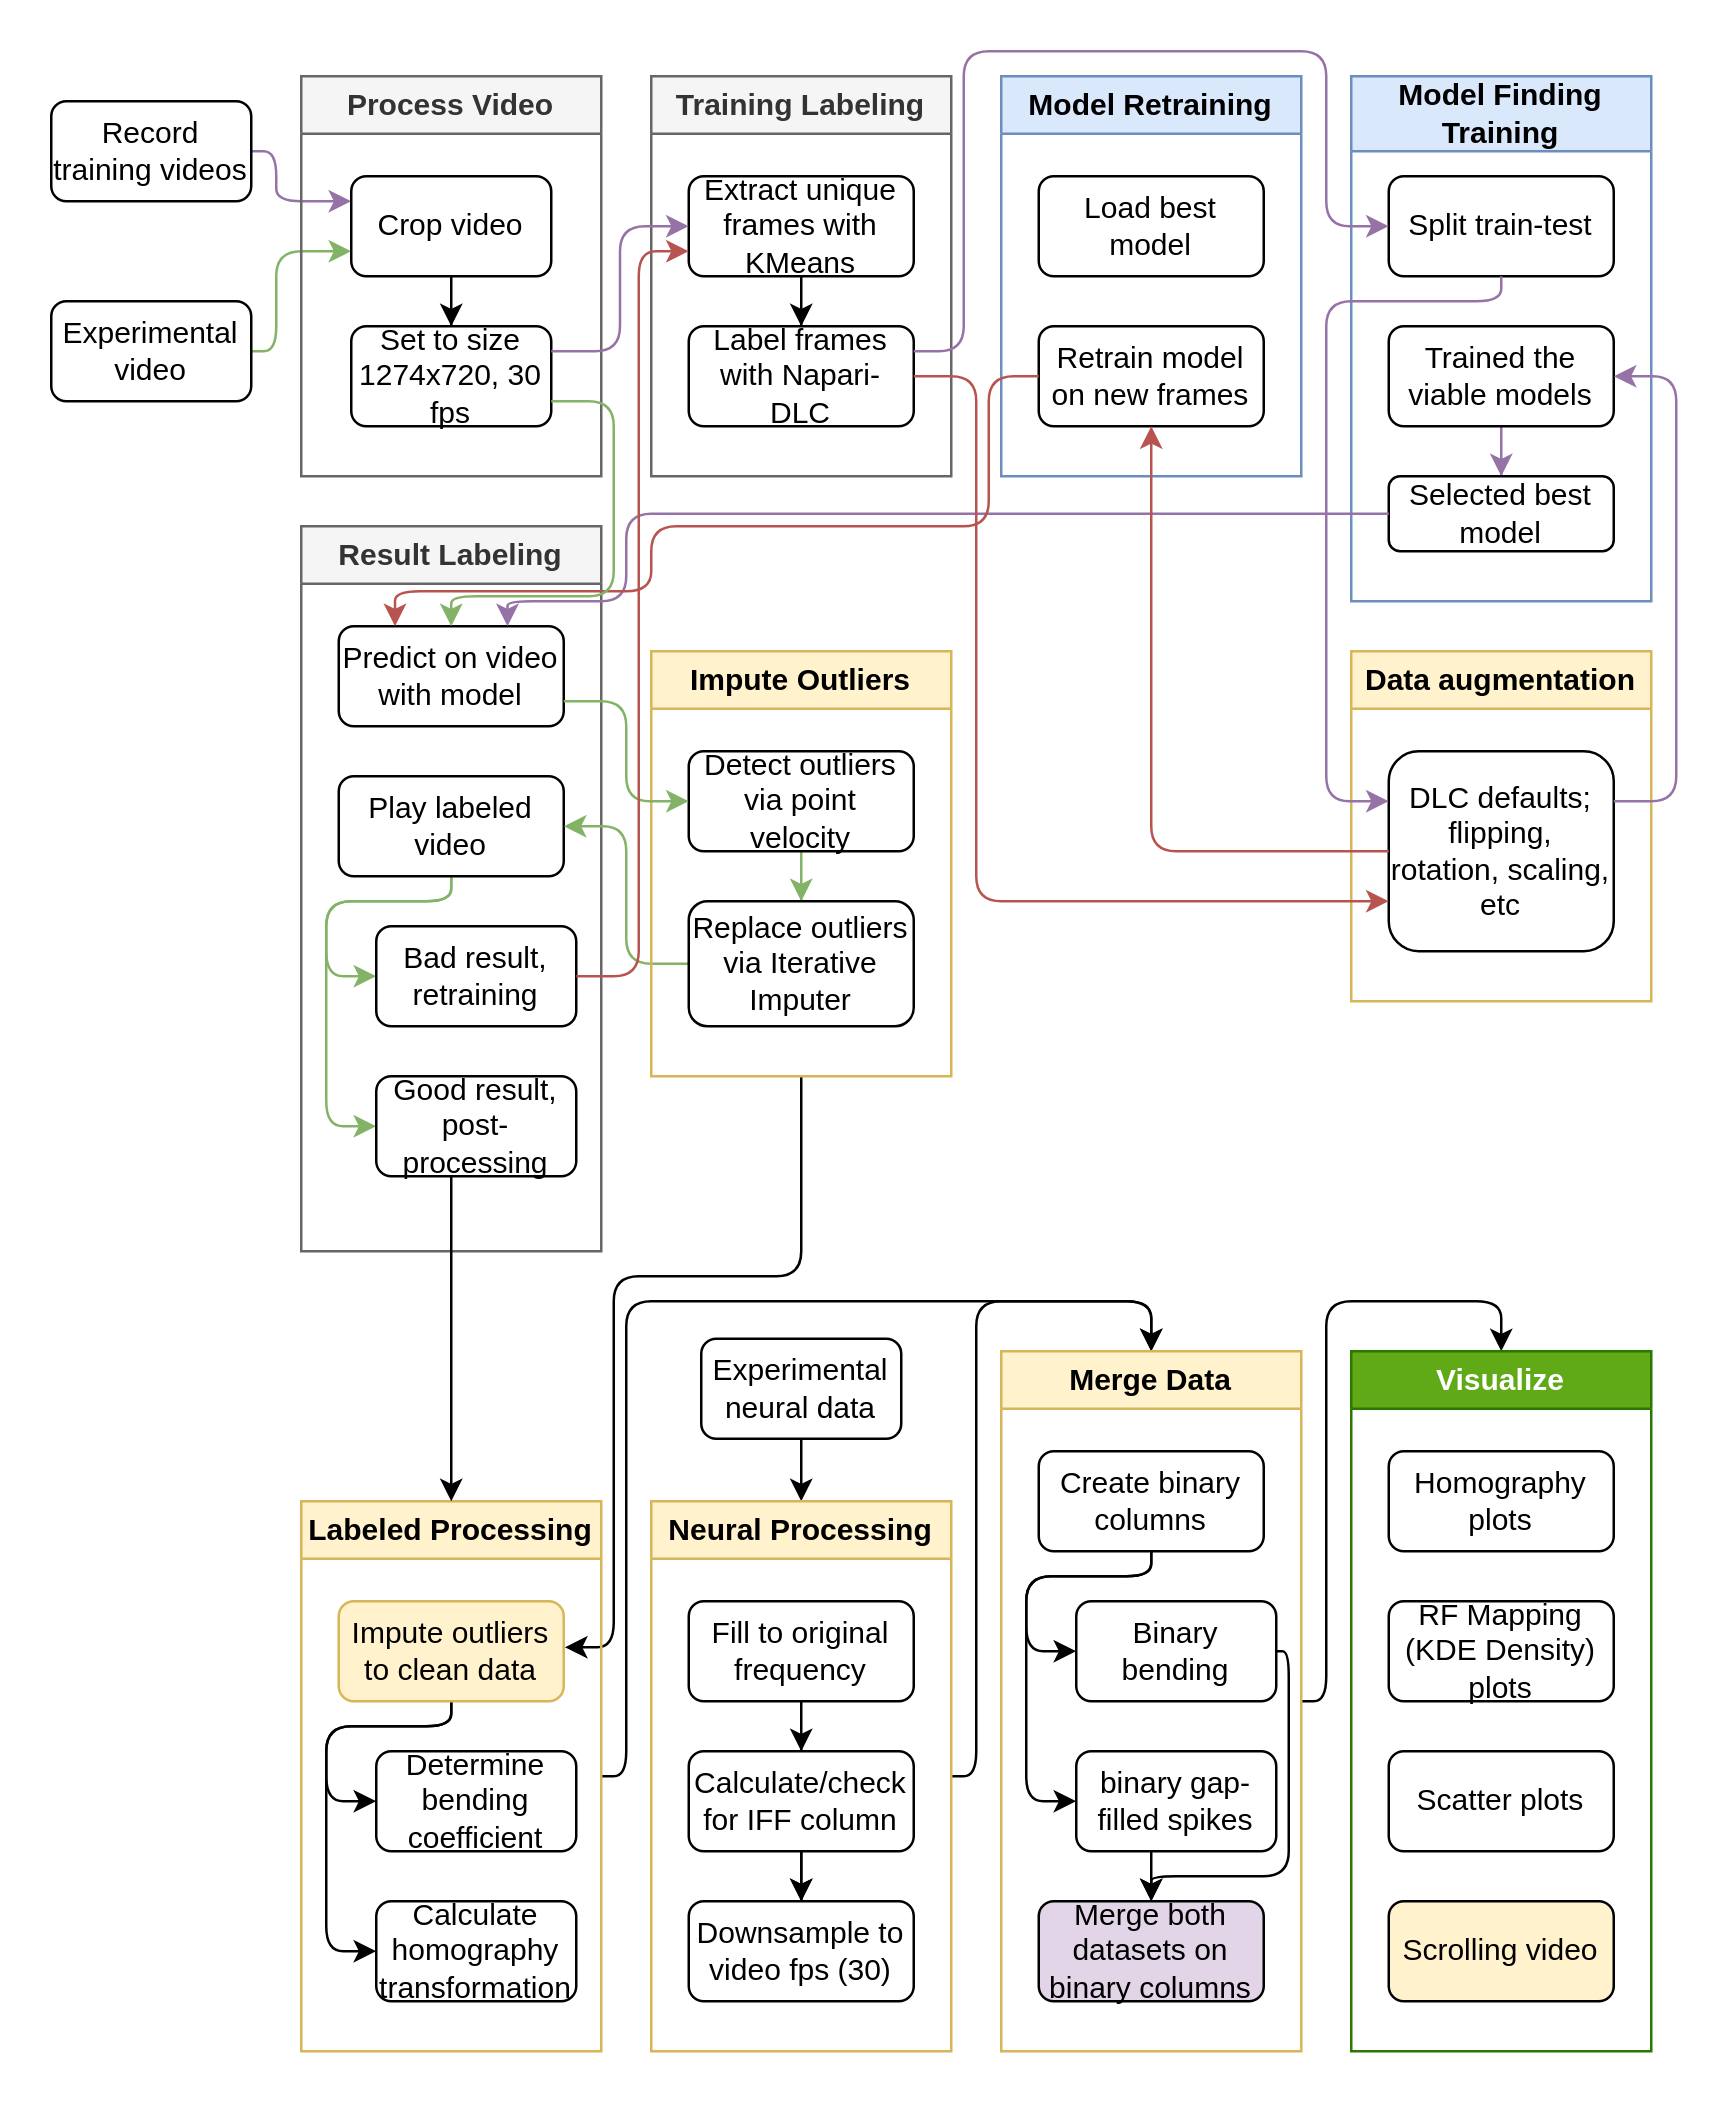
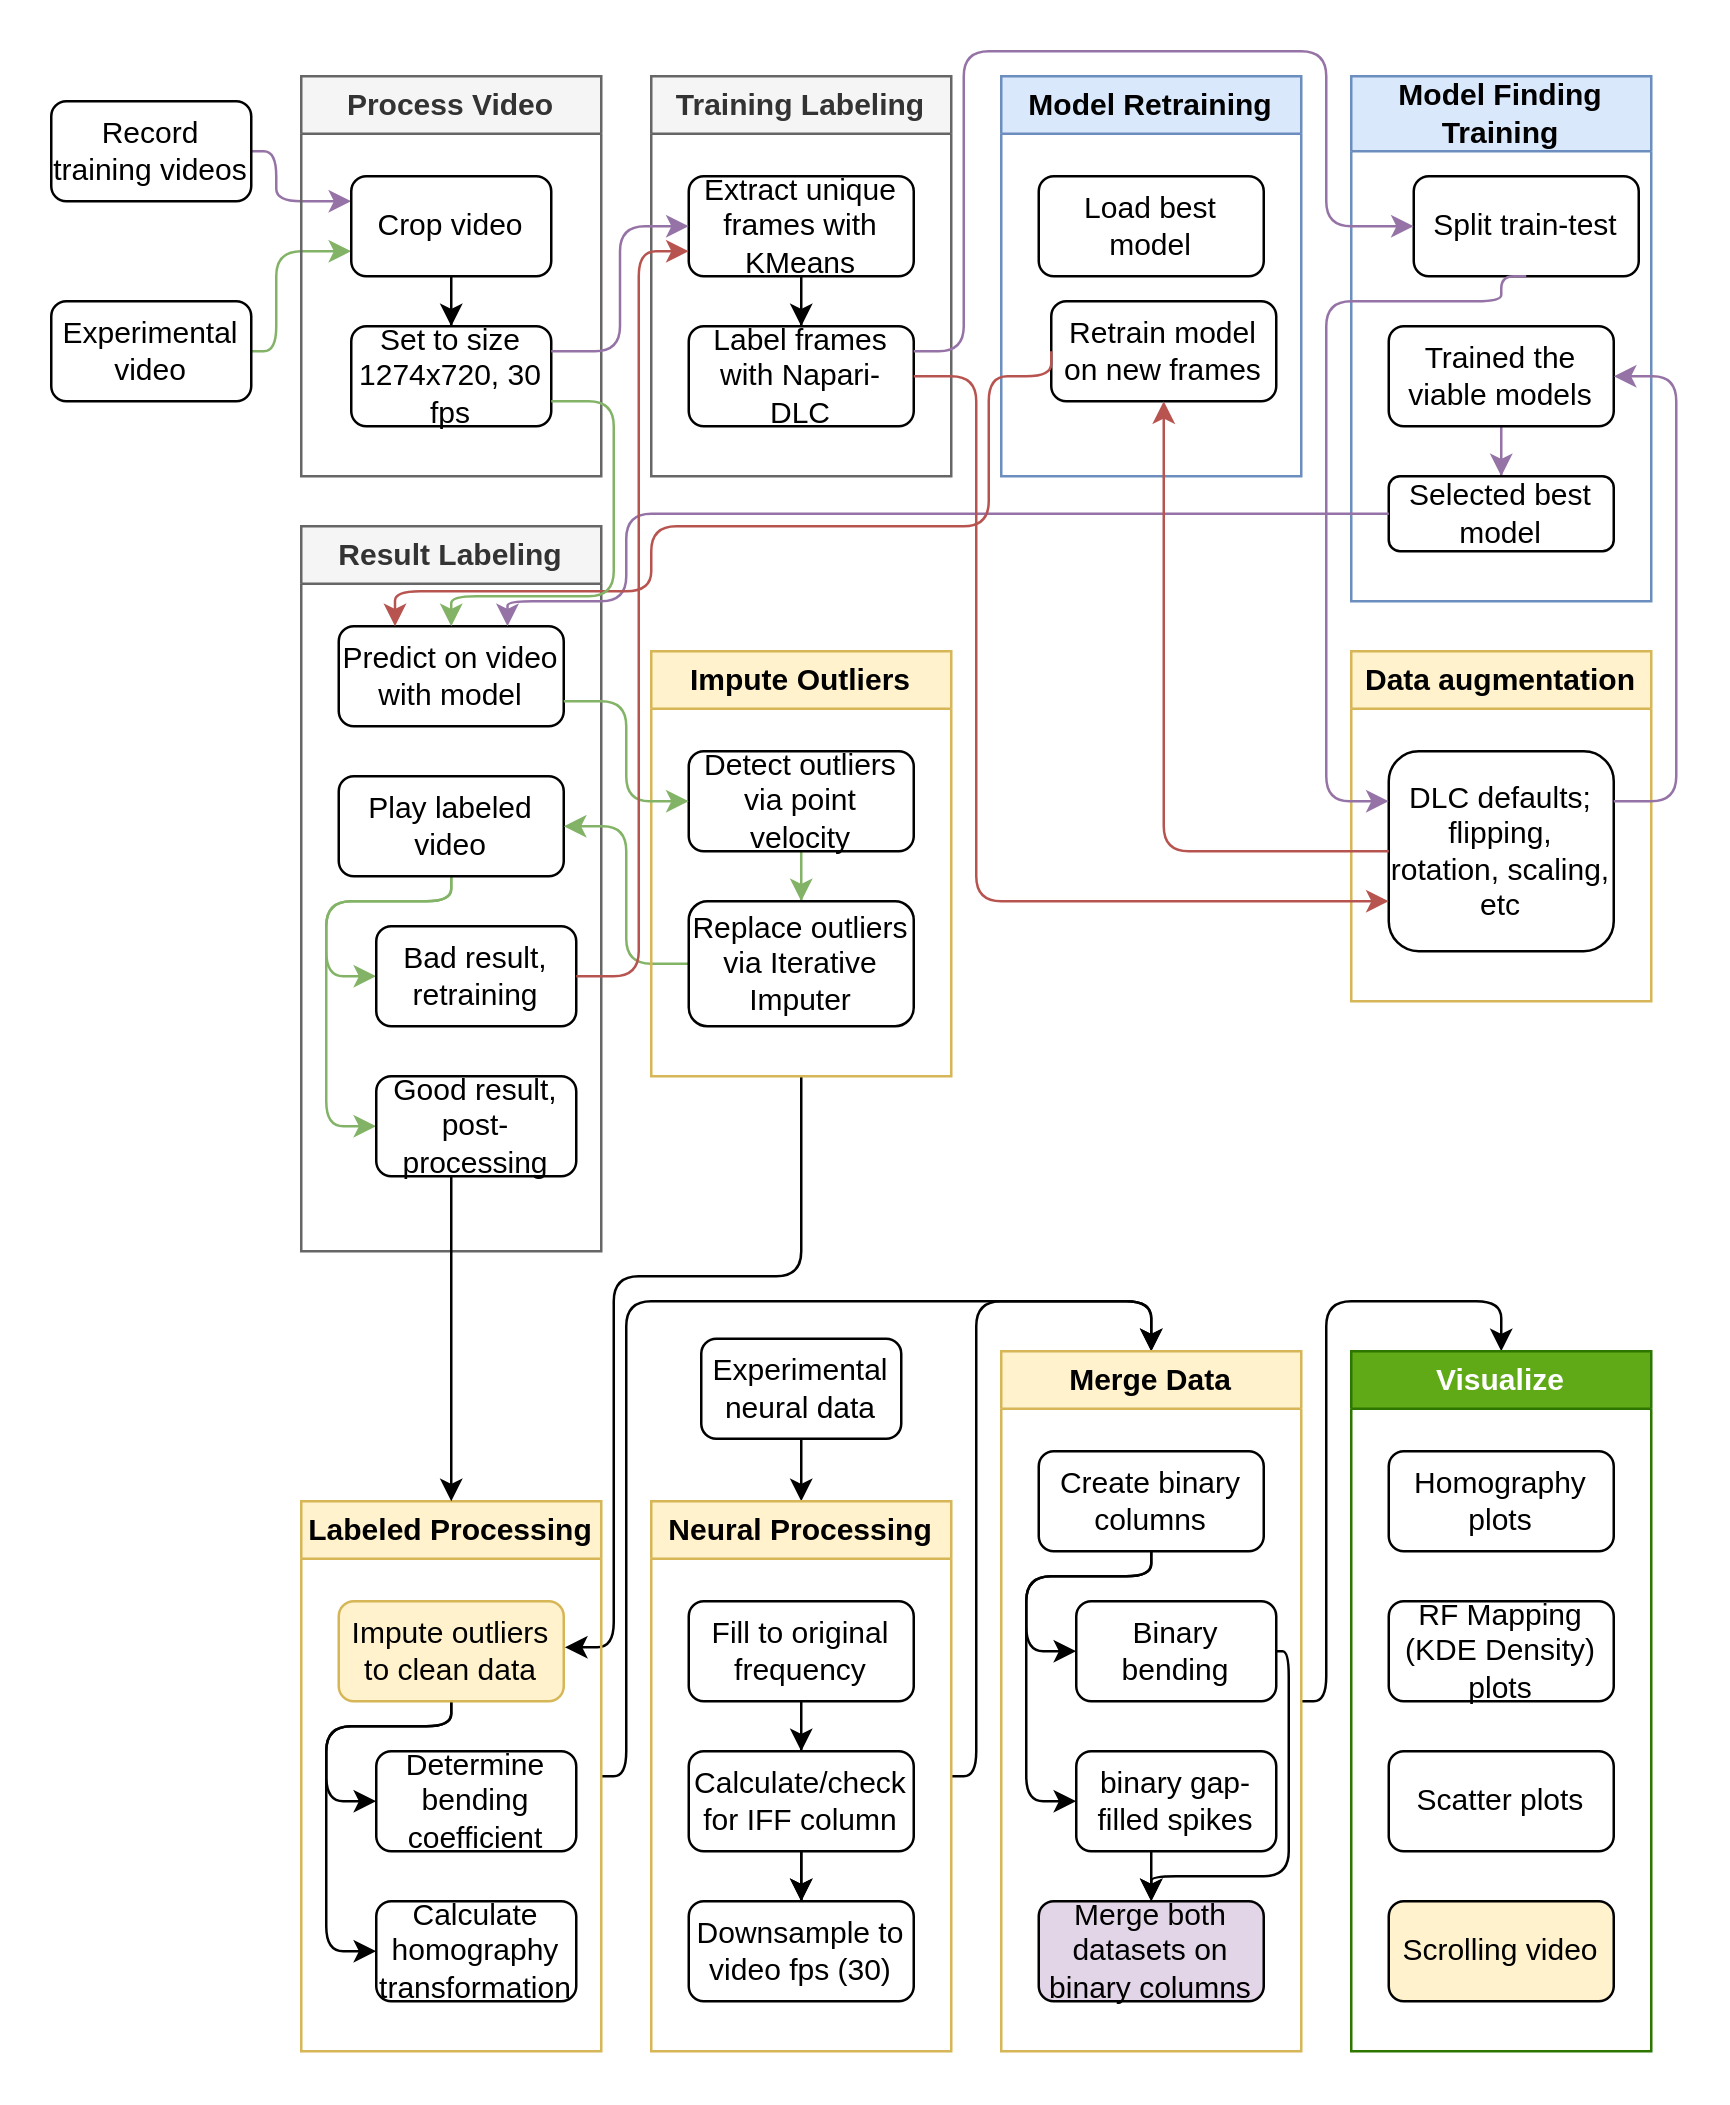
(1501, 226) -> (1526, 226)
(1151, 376) -> (1164, 351)
